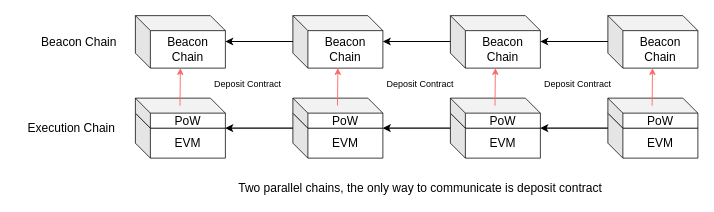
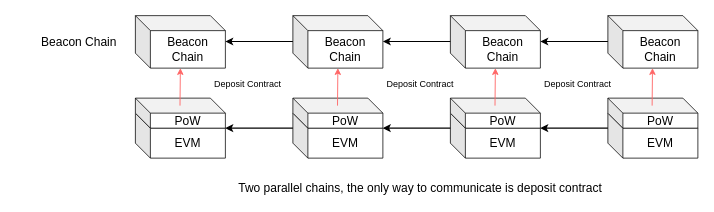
(72, 128) -> none
